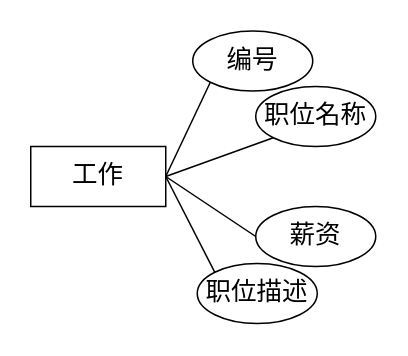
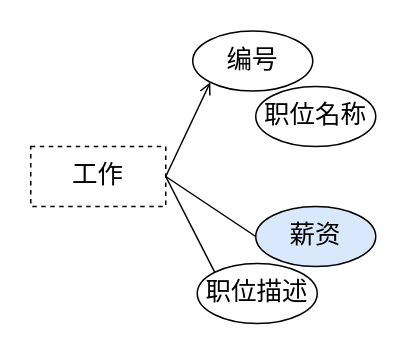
(208, 87) -> (208, 88)
(220, 157) -> none
(98, 176) -> (98, 176)
(316, 236) -> (316, 236)
